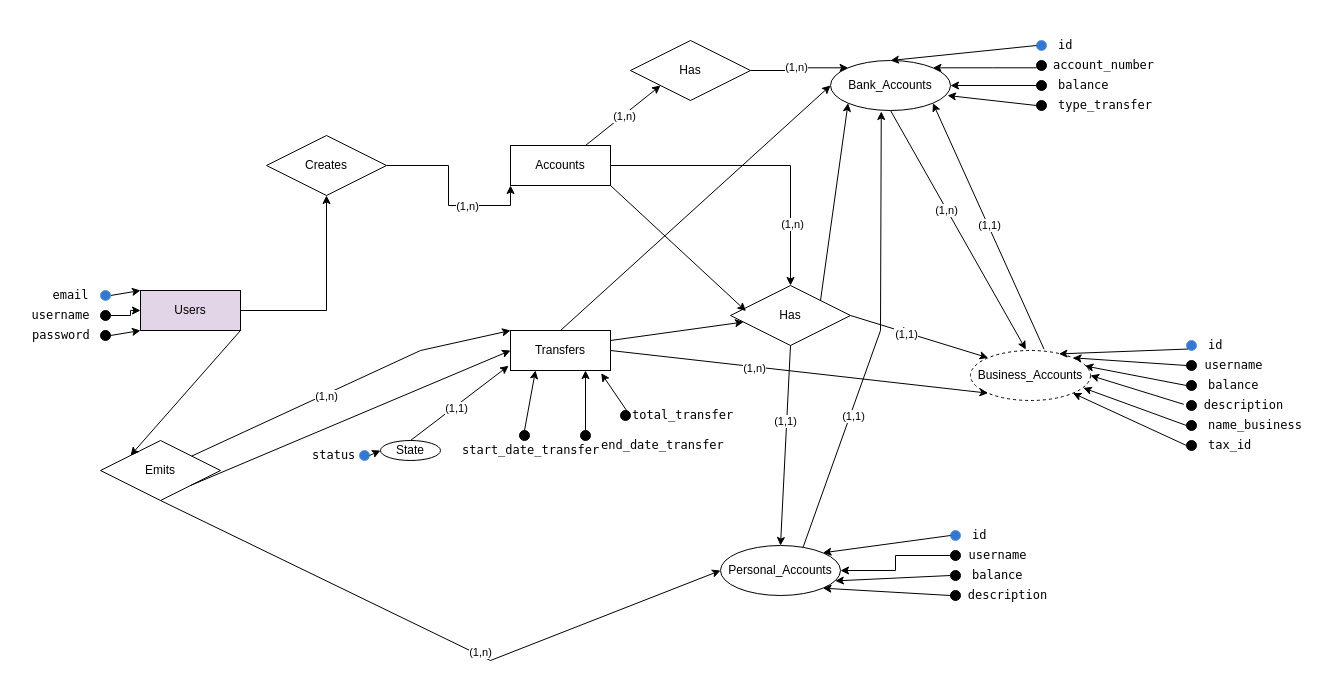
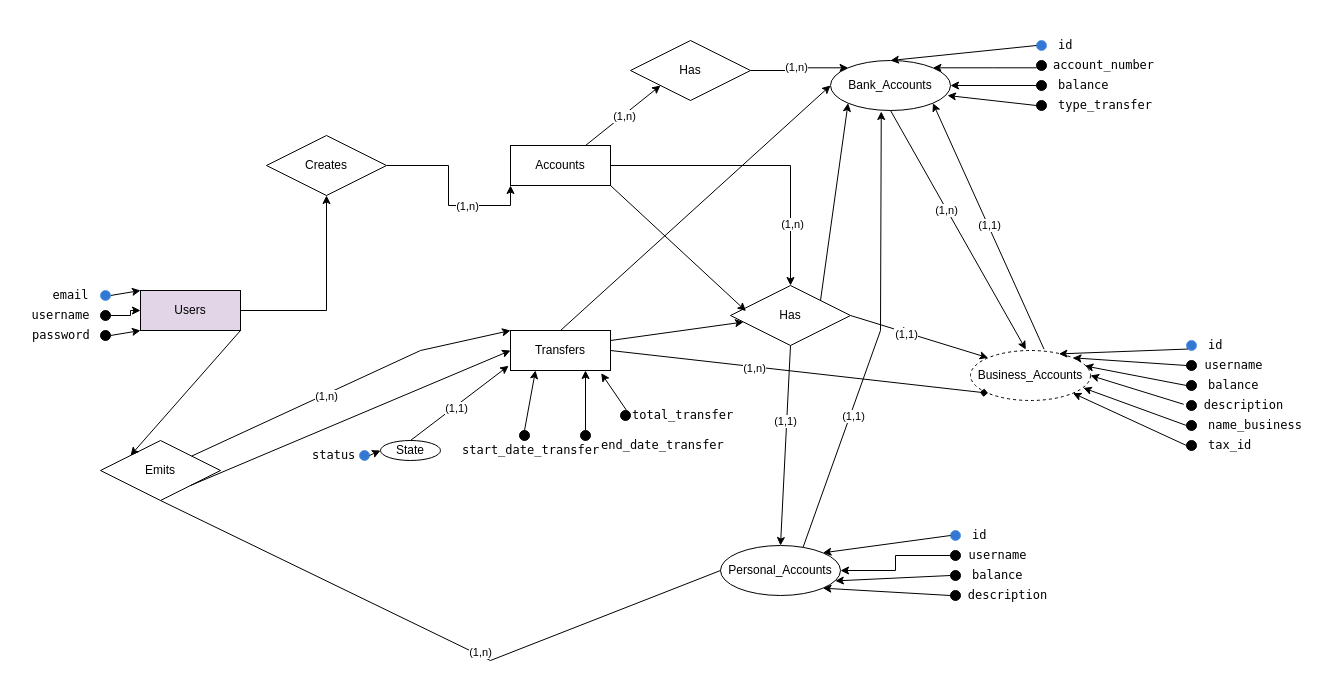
(980, 392) -> (979, 392)
(713, 574) -> (716, 572)
